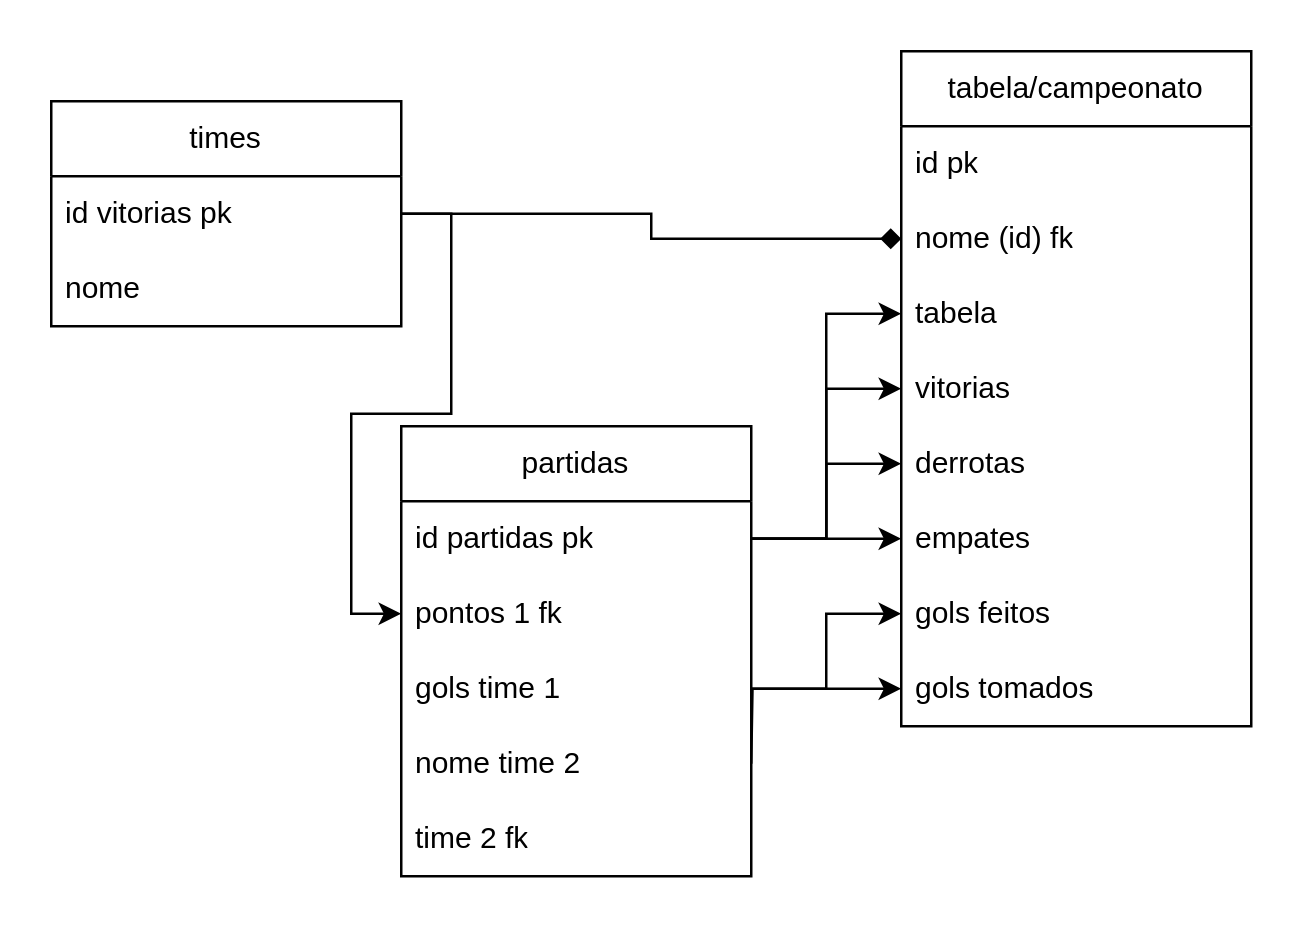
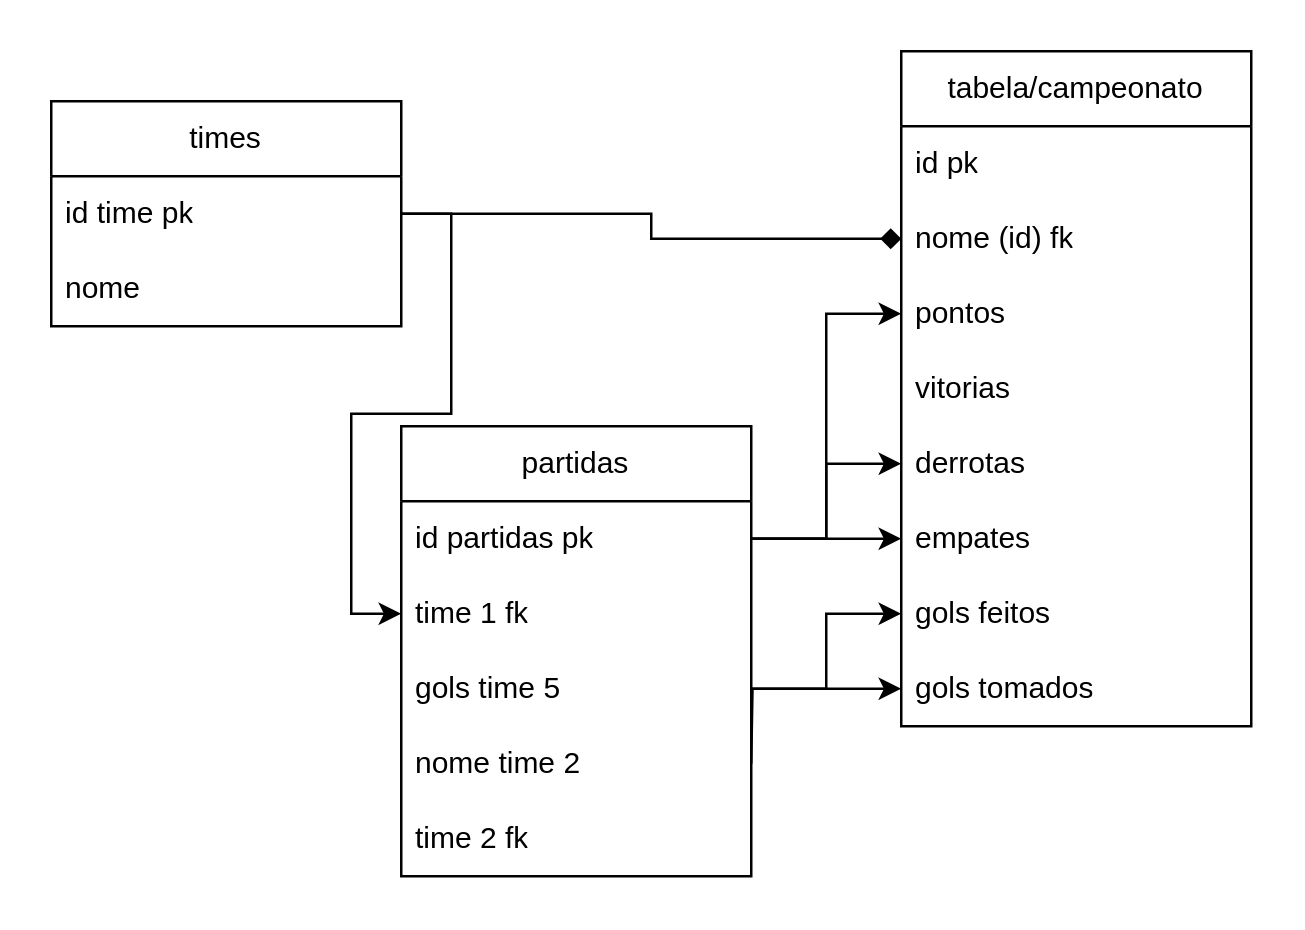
(164, 214) -> (135, 214)
(963, 314) -> (967, 314)
(857, 389) -> none
(501, 614) -> (480, 614)
(493, 689) -> (493, 689)
